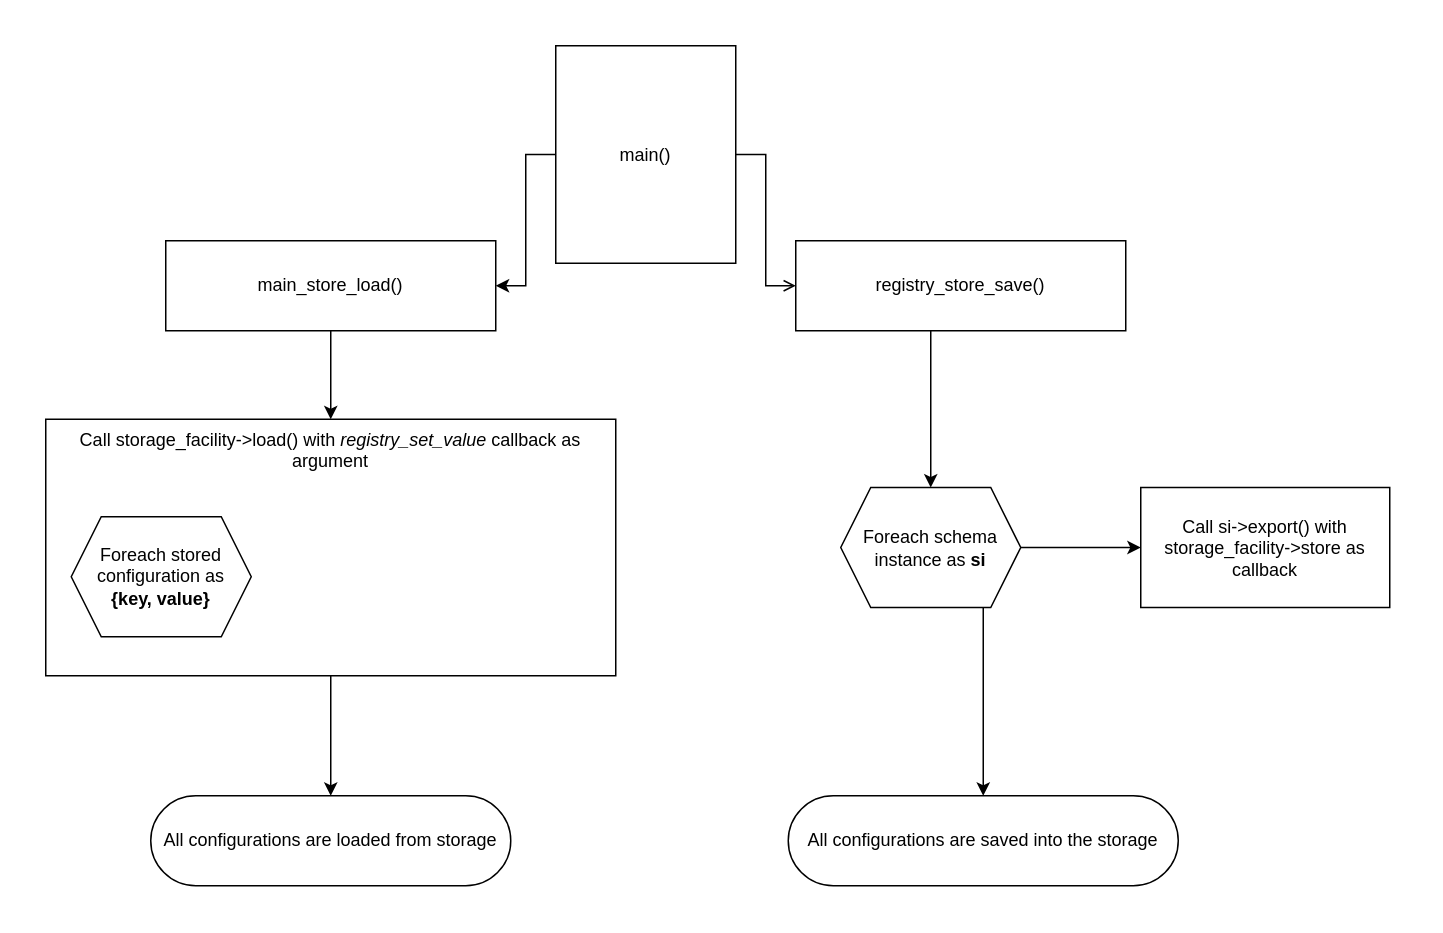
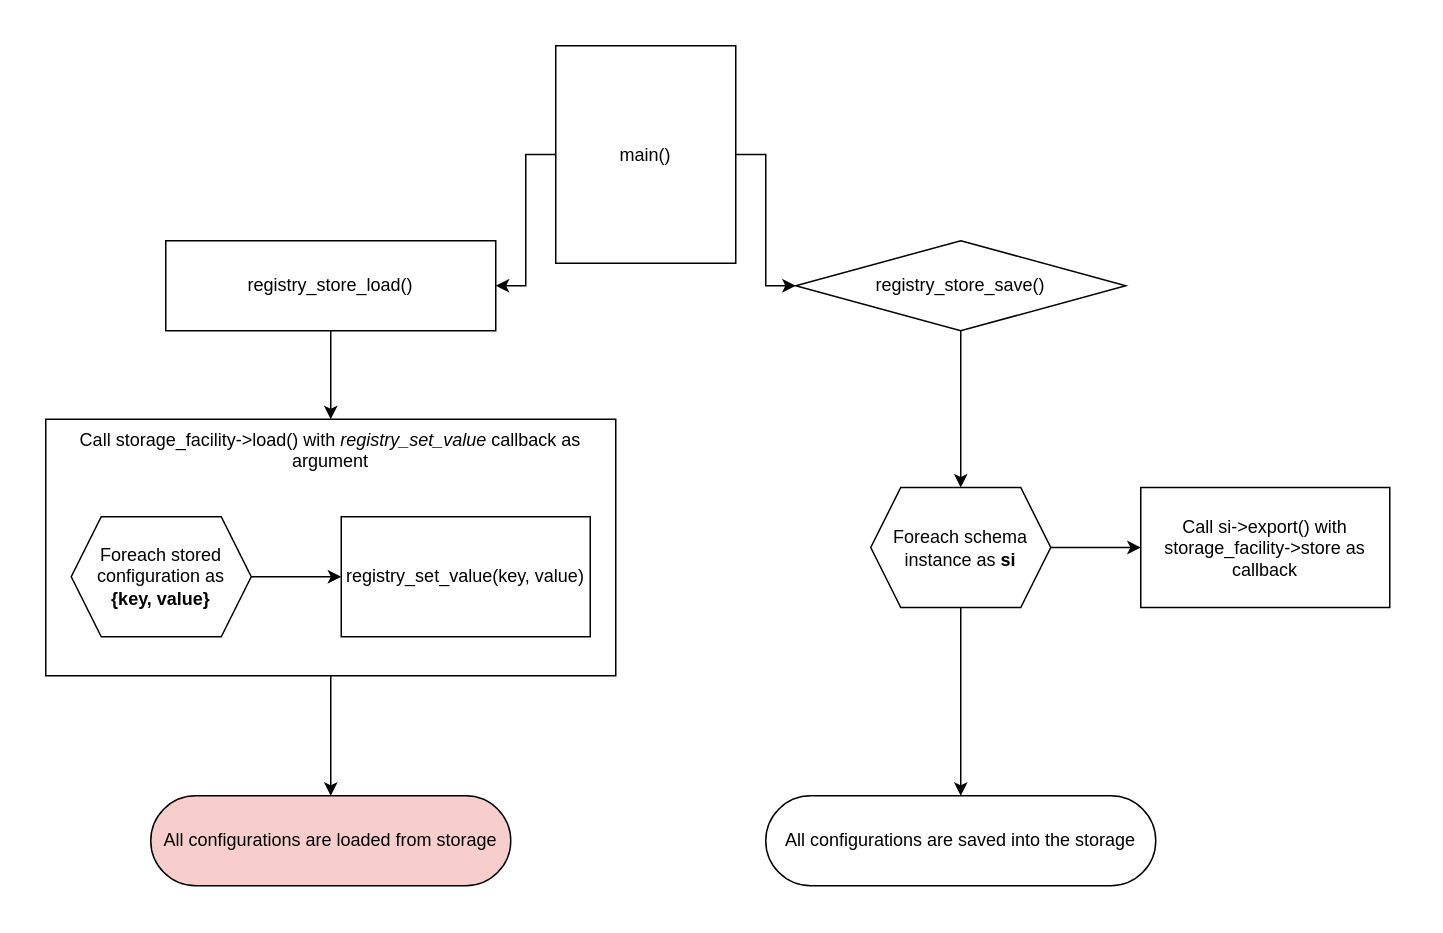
(331, 286) -> (331, 286)
(786, 286) -> (784, 286)
(961, 286) -> (961, 286)
(931, 548) -> (961, 548)
none -> (291, 577)
none -> (466, 577)
(331, 841) -> (331, 841)
(983, 841) -> (961, 841)
